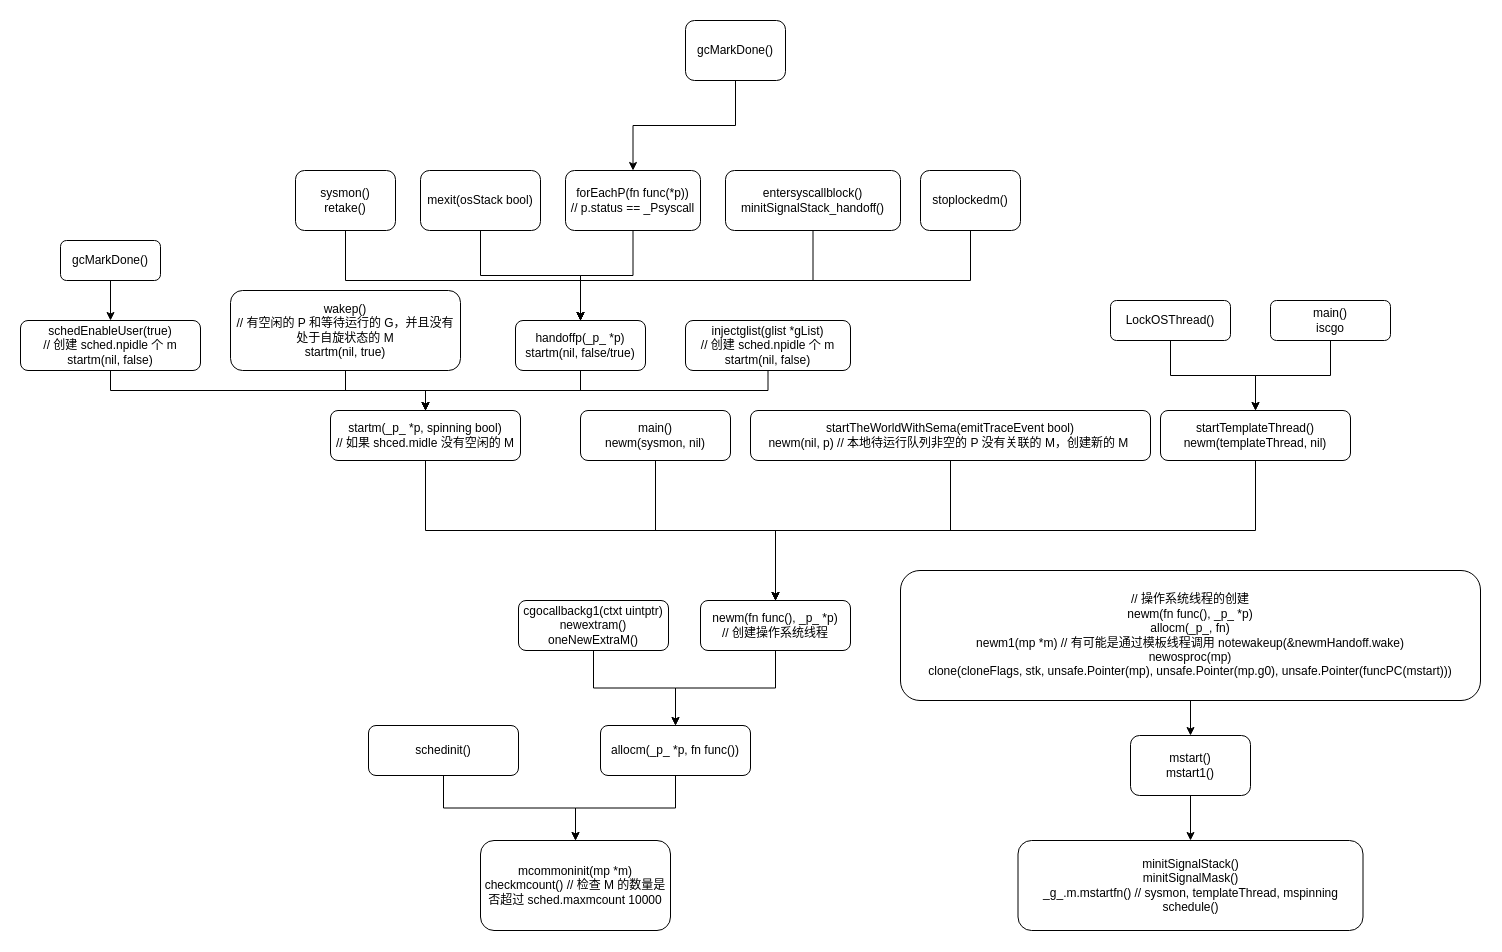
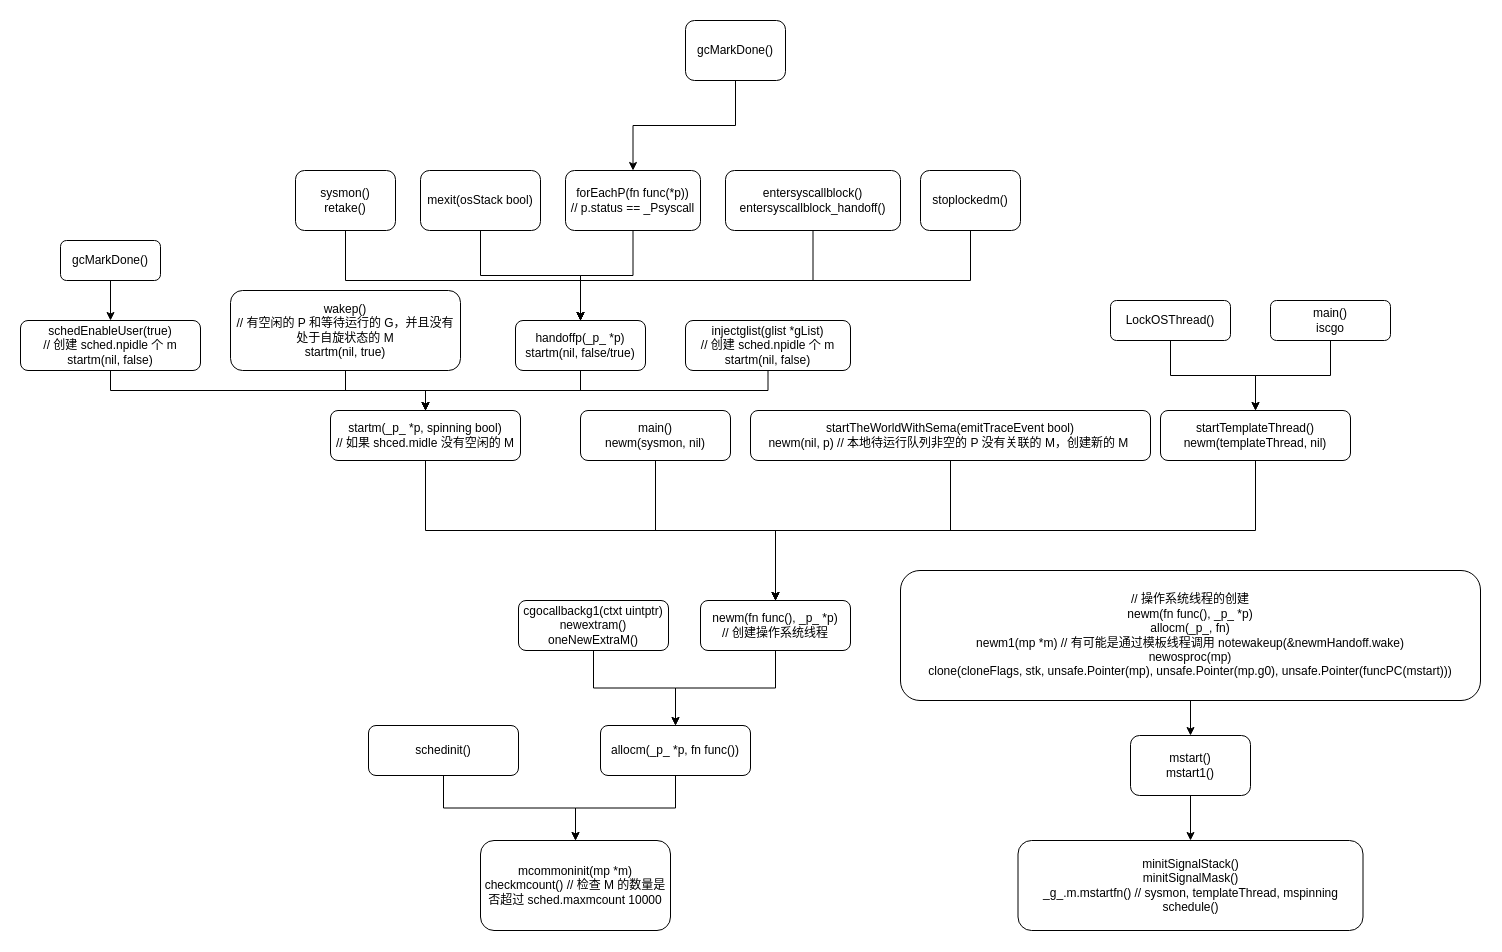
(813, 201) -> (813, 201)
